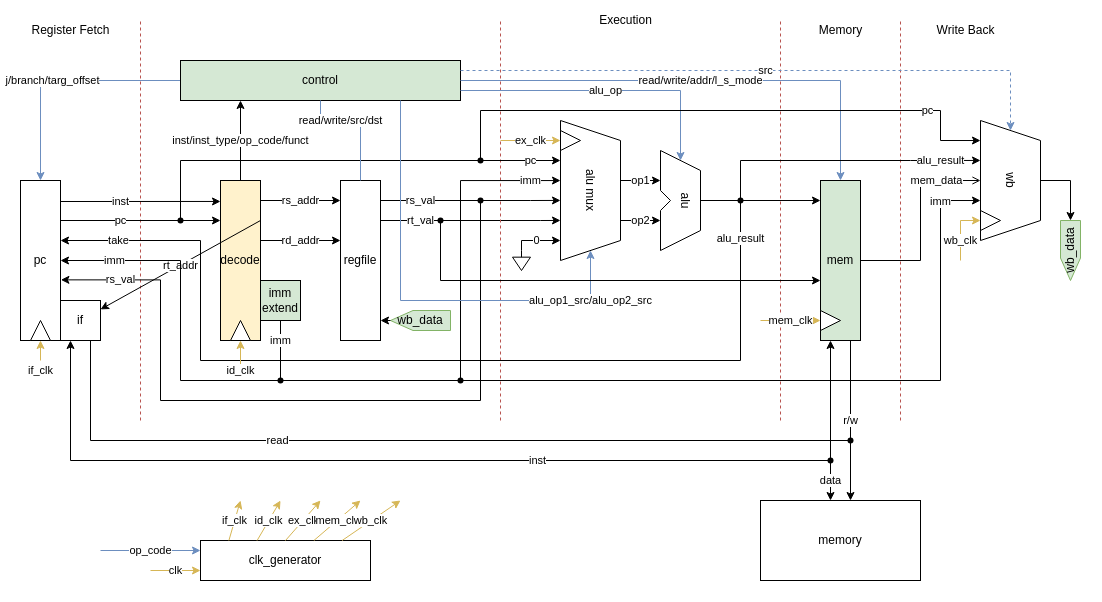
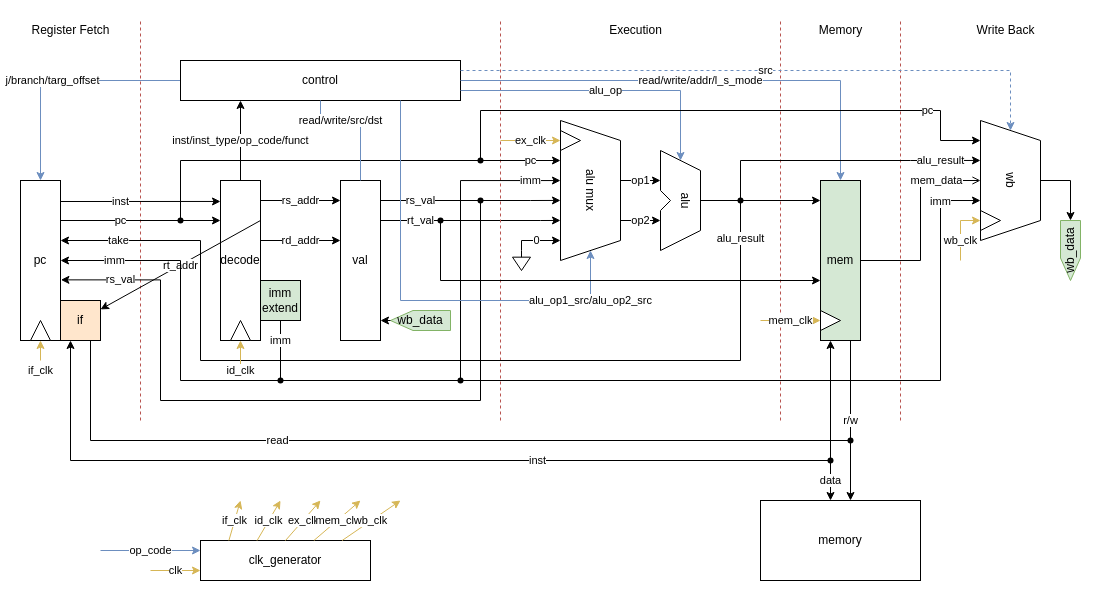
(626, 21) -> (636, 31)
(966, 31) -> (1006, 31)
(321, 81) -> (321, 81)
(241, 261) -> (241, 261)
(361, 261) -> (361, 261)
(81, 321) -> (81, 321)
